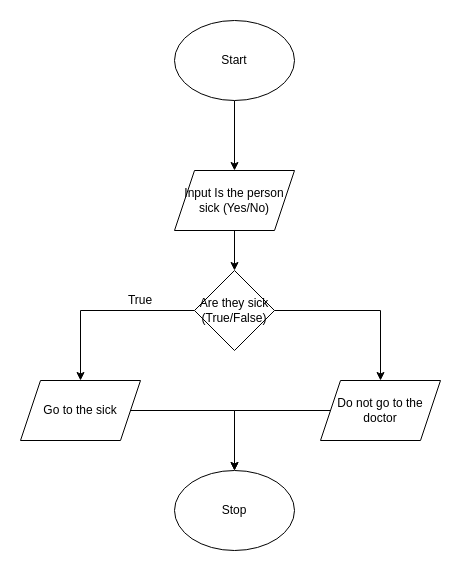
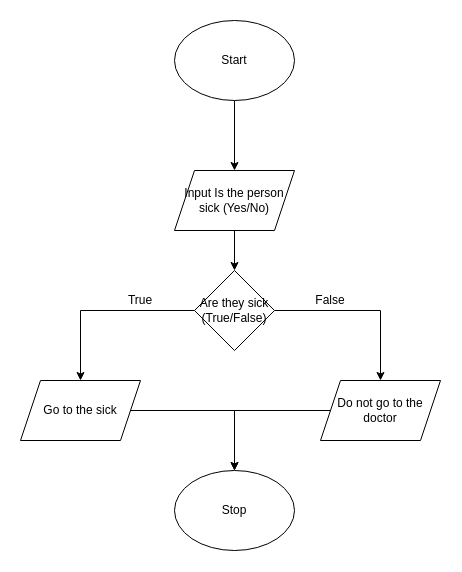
none -> (331, 301)
